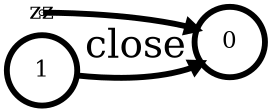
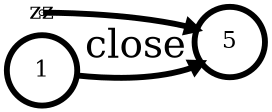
(230, 42) -> (230, 42)
